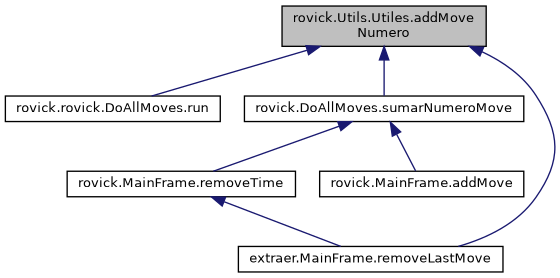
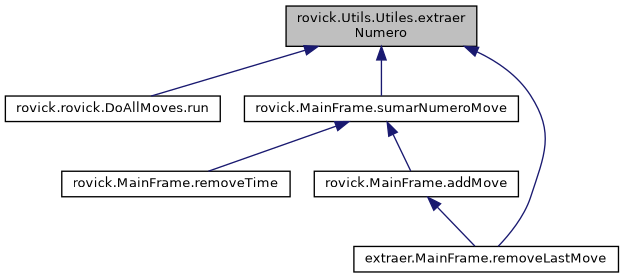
(384, 26) -> (381, 26)
(384, 109) -> (381, 109)
(283, 224) -> (456, 227)
